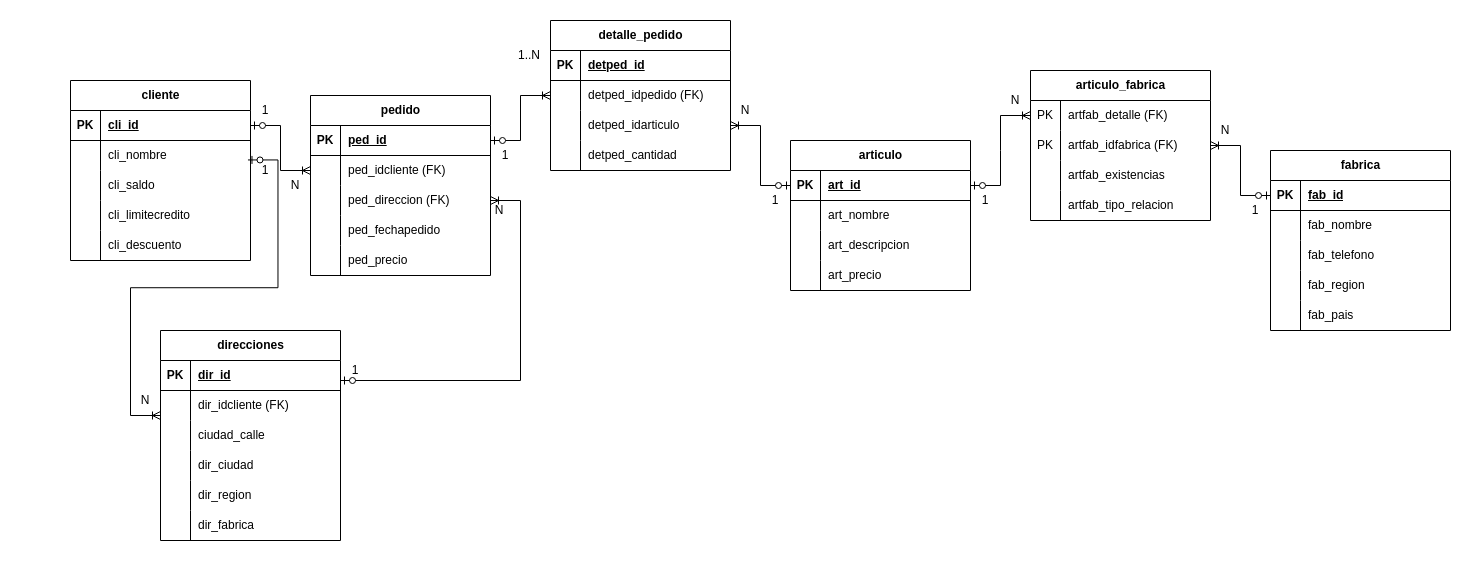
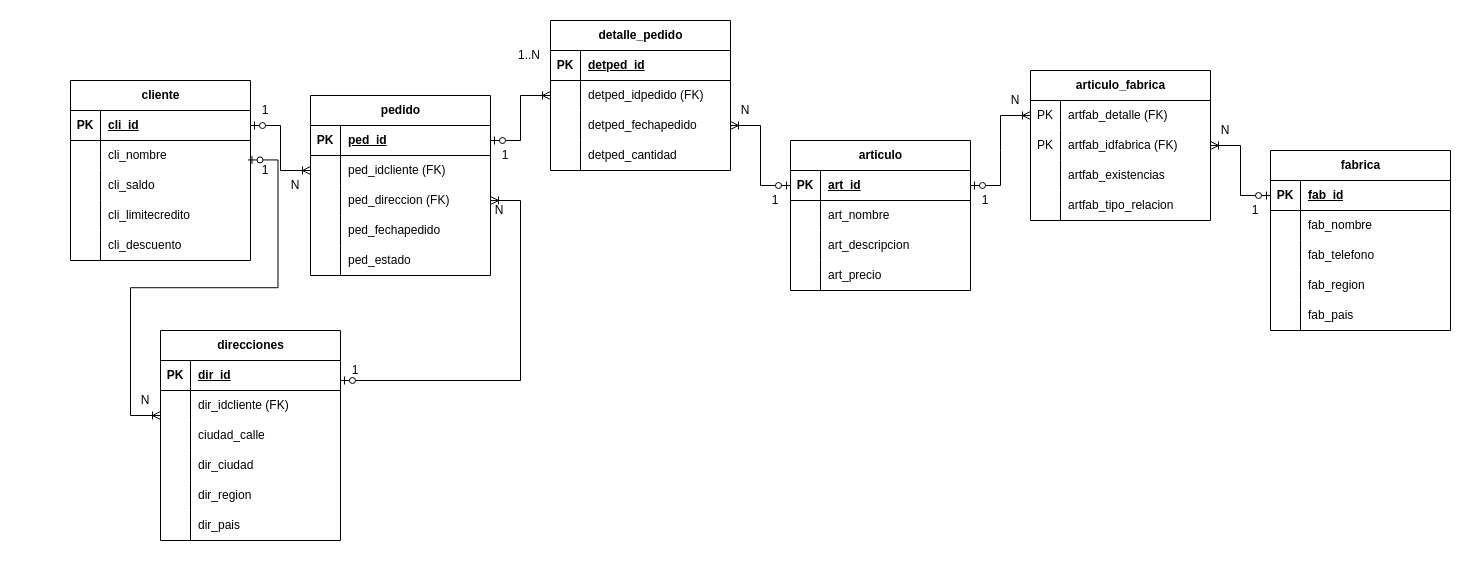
(641, 126) -> (647, 126)
(381, 261) -> (382, 261)
(232, 526) -> (222, 526)
